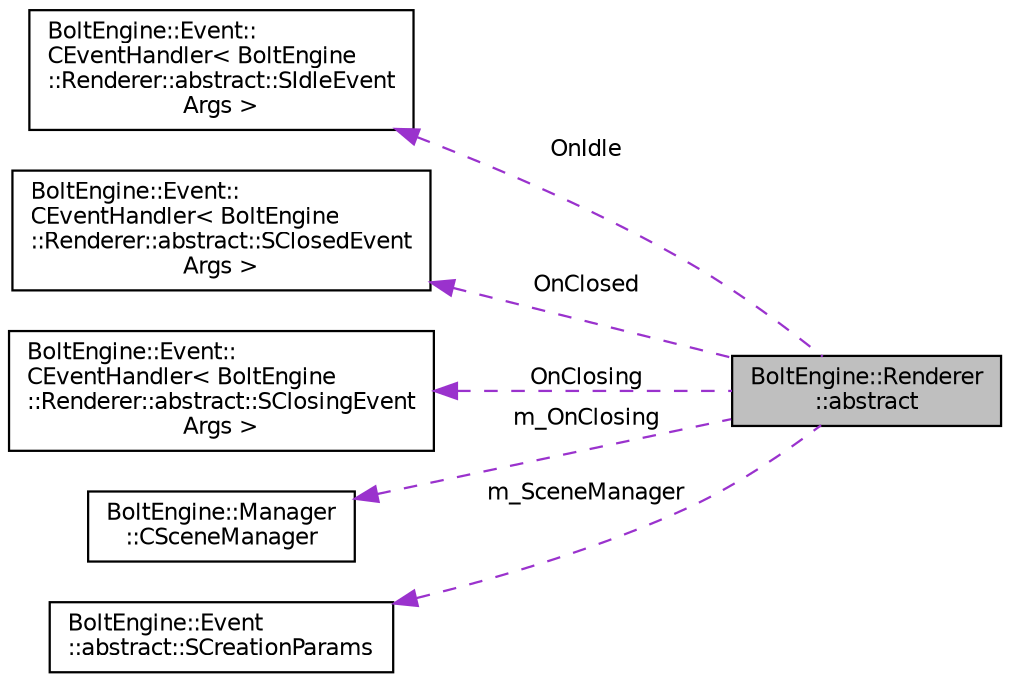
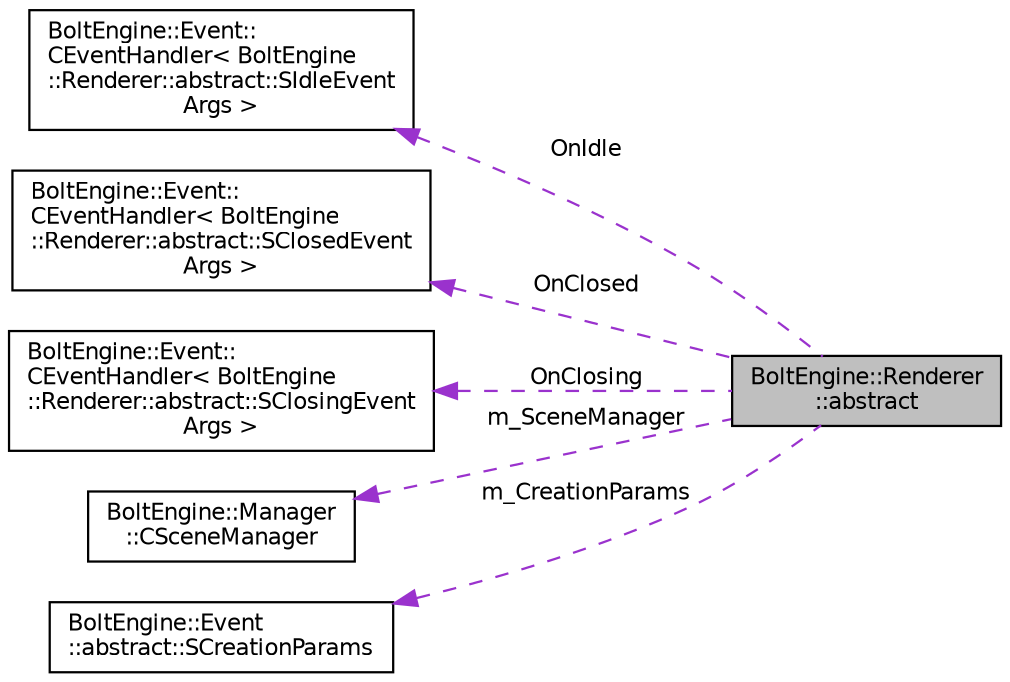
(583, 419) -> (583, 419)
(583, 494) -> (583, 494)
